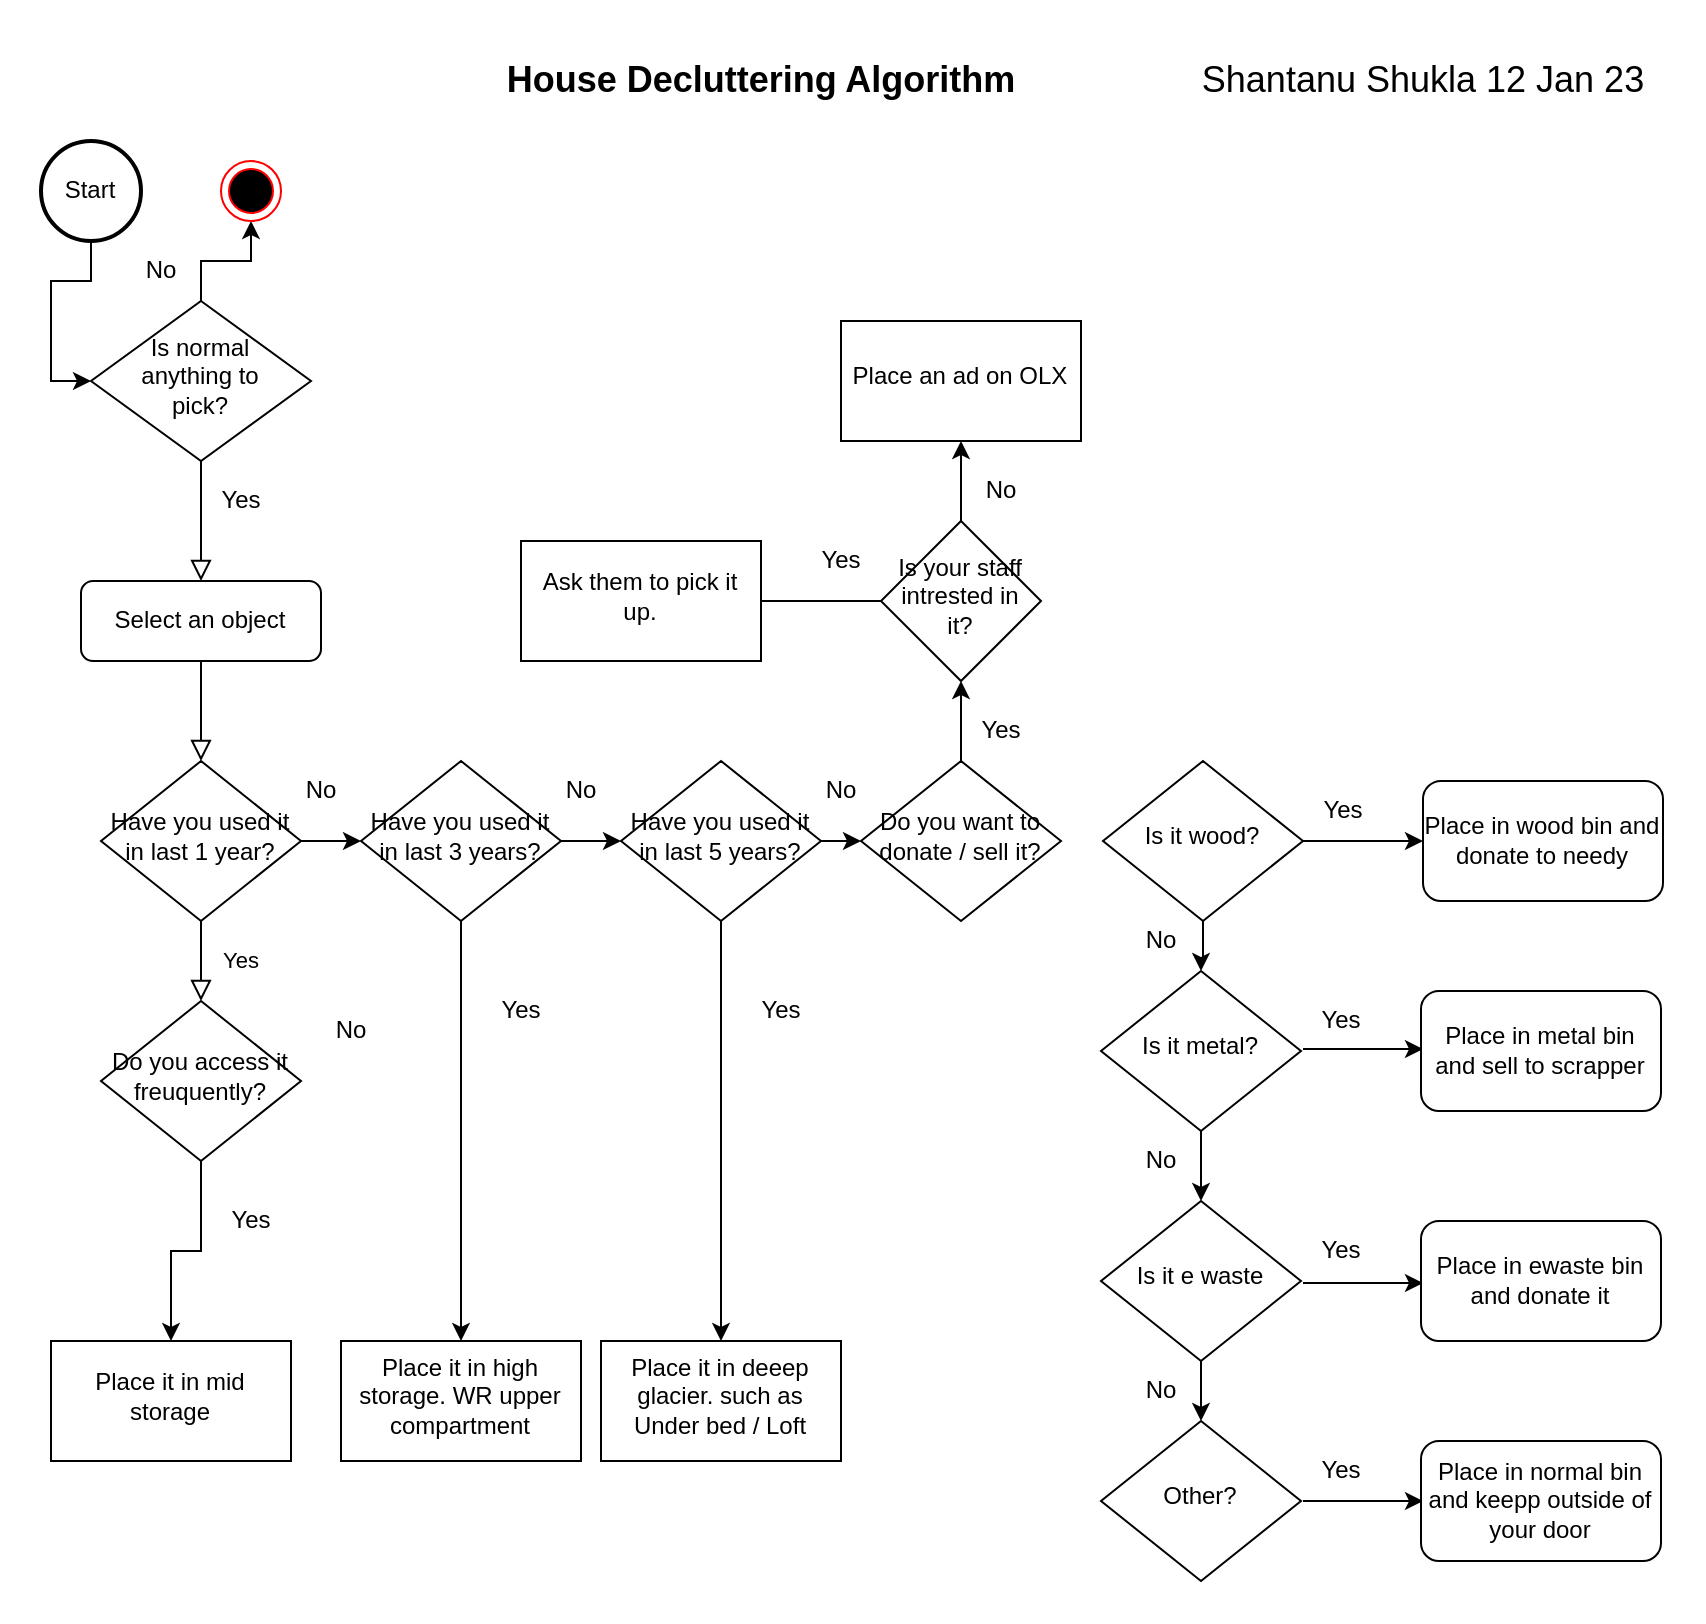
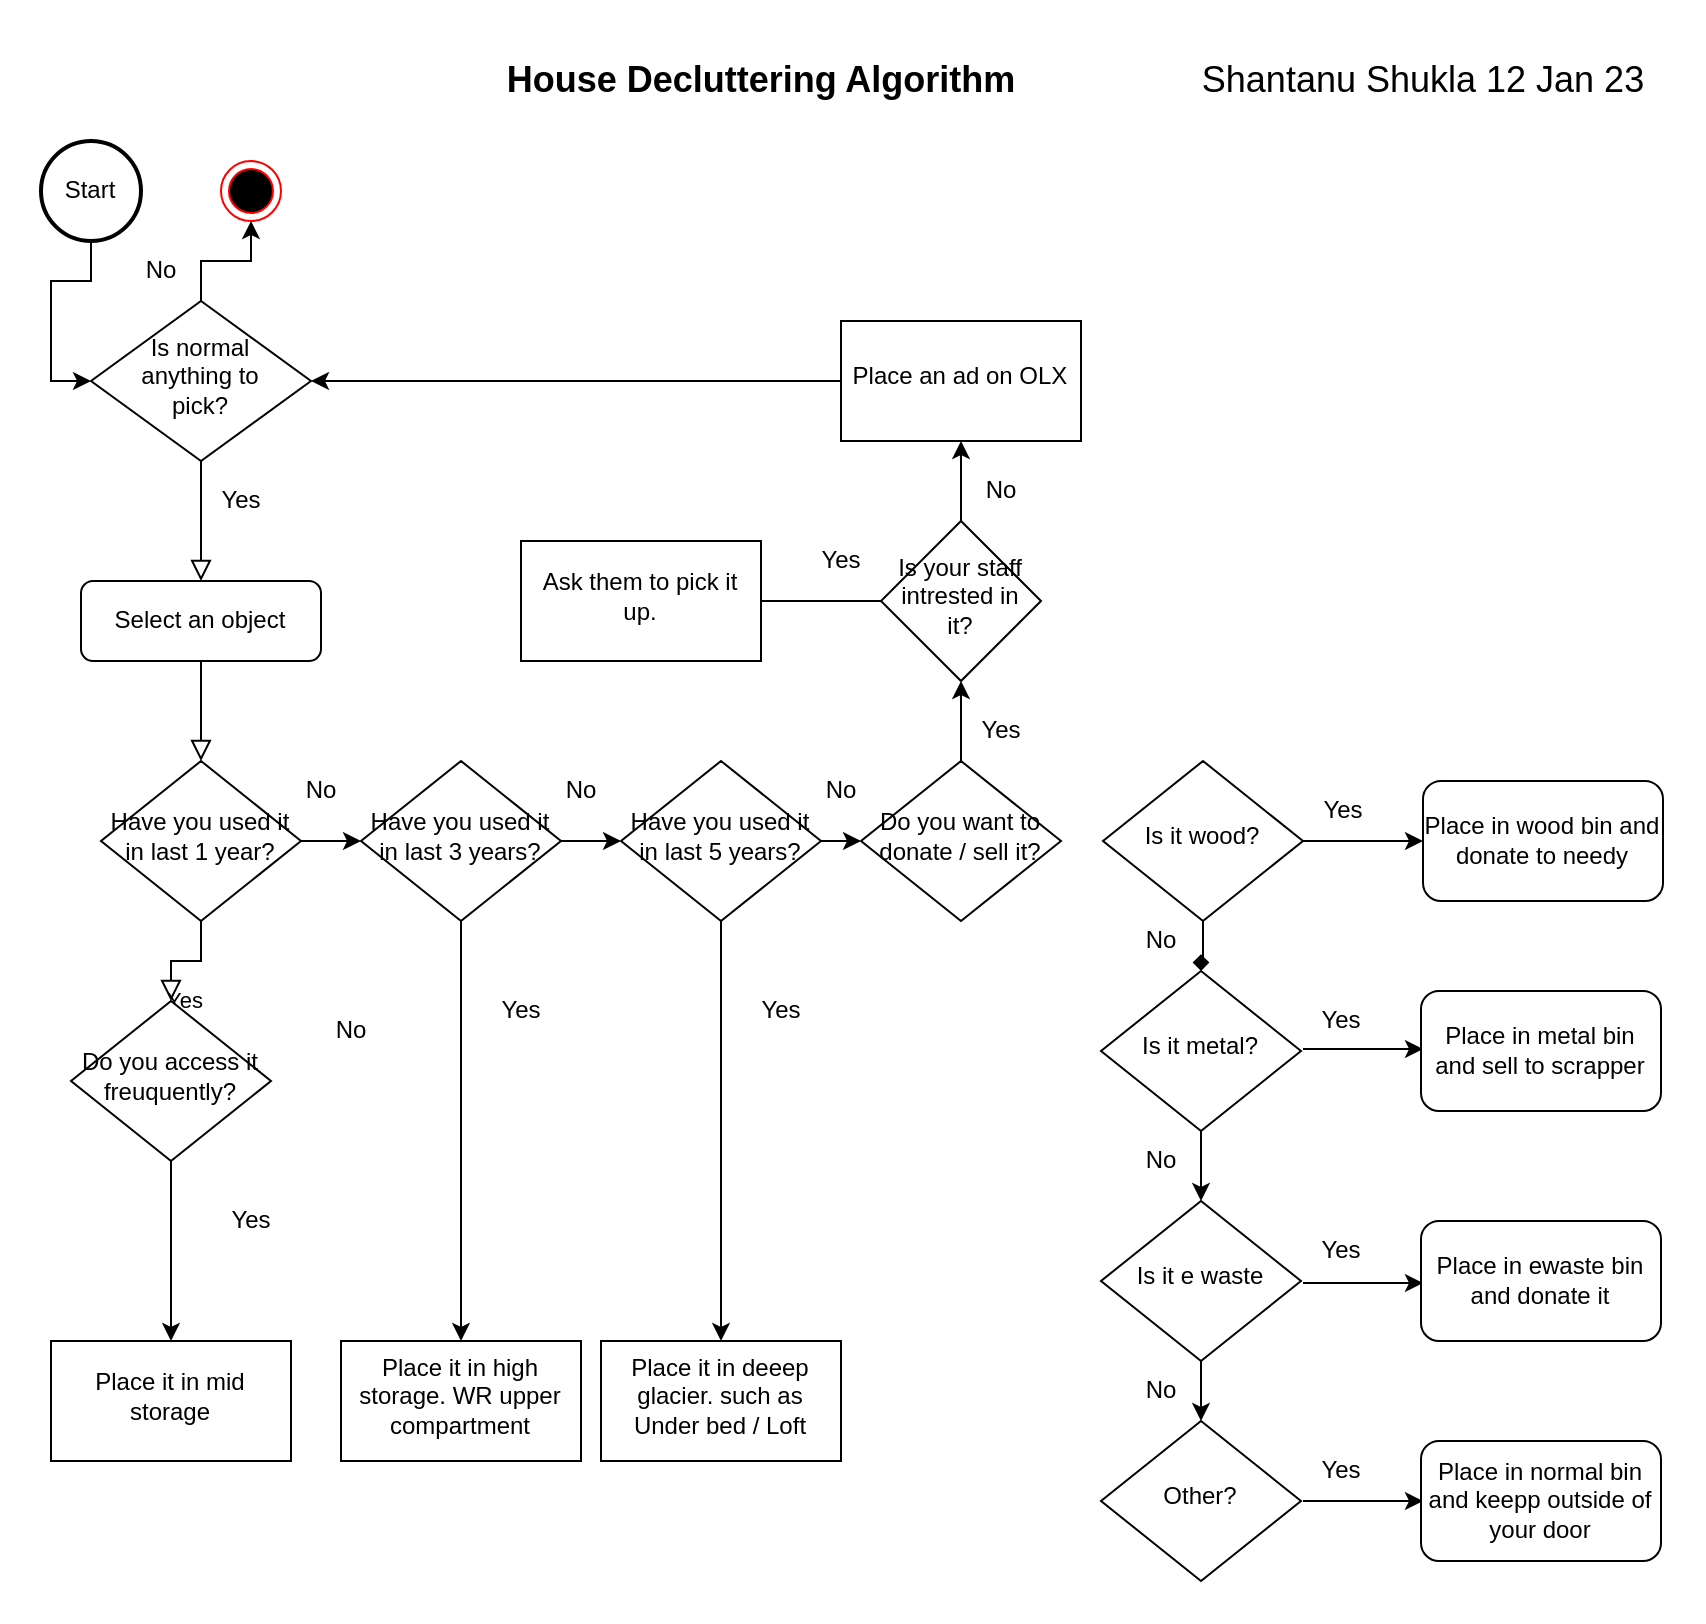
none -> (583, 381)
(1203, 959) -> (1203, 960)
(201, 1081) -> (171, 1081)
